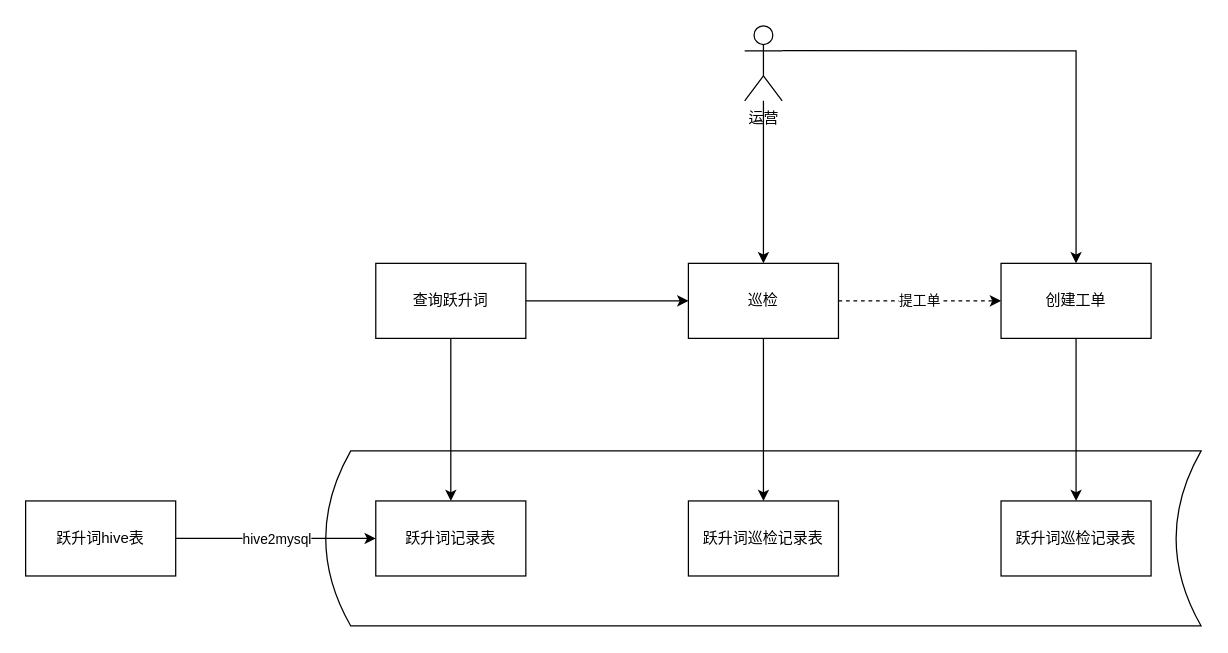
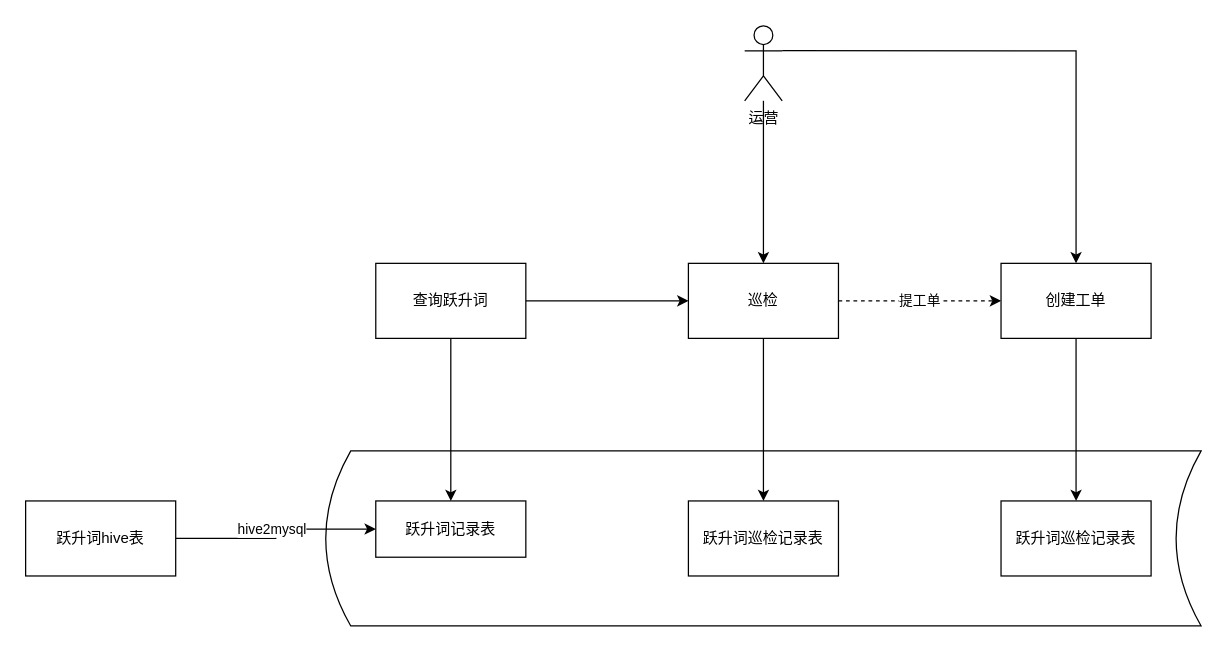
(451, 538) -> (451, 529)
